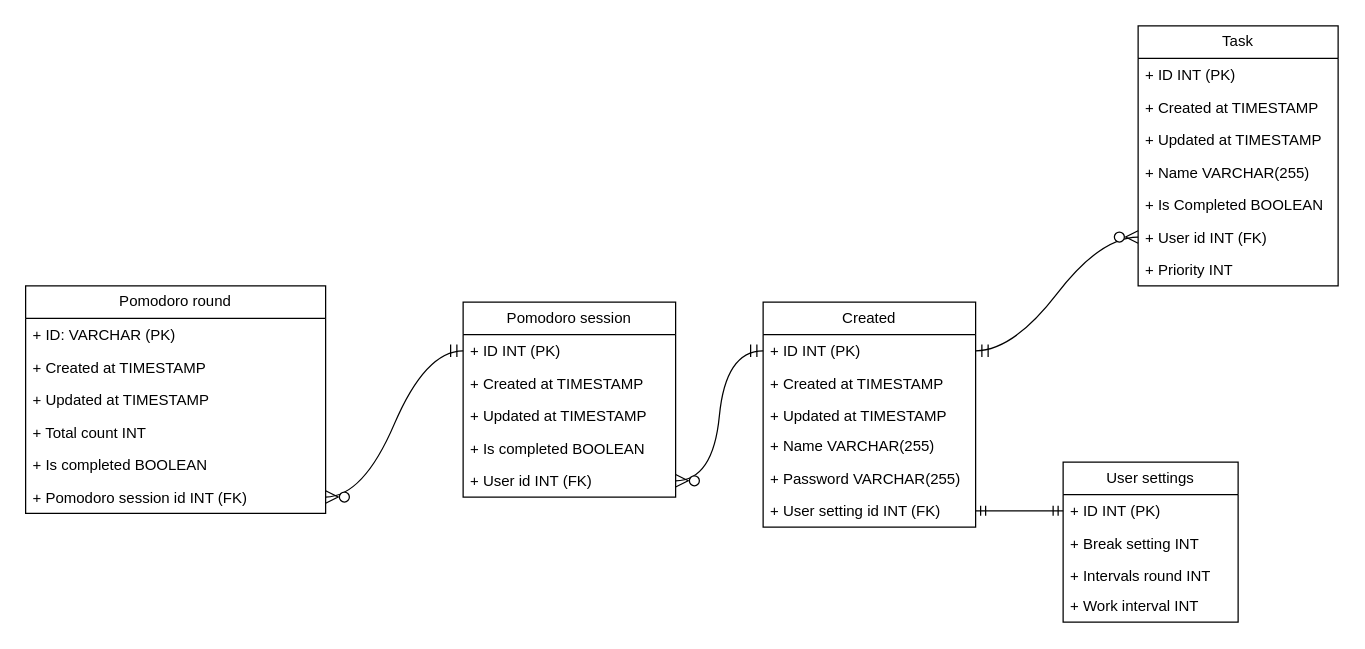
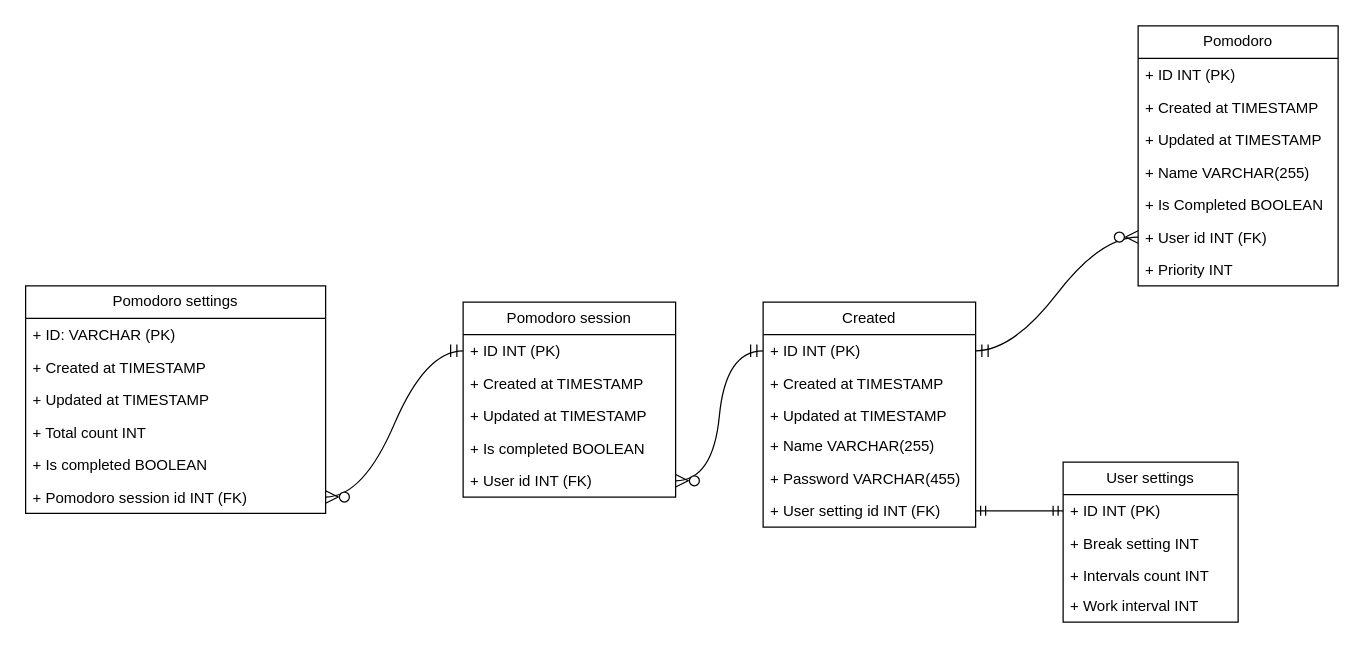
(1238, 42) -> (1238, 42)
(176, 302) -> (176, 302)
(863, 480) -> (863, 480)
(1151, 577) -> (1151, 577)
